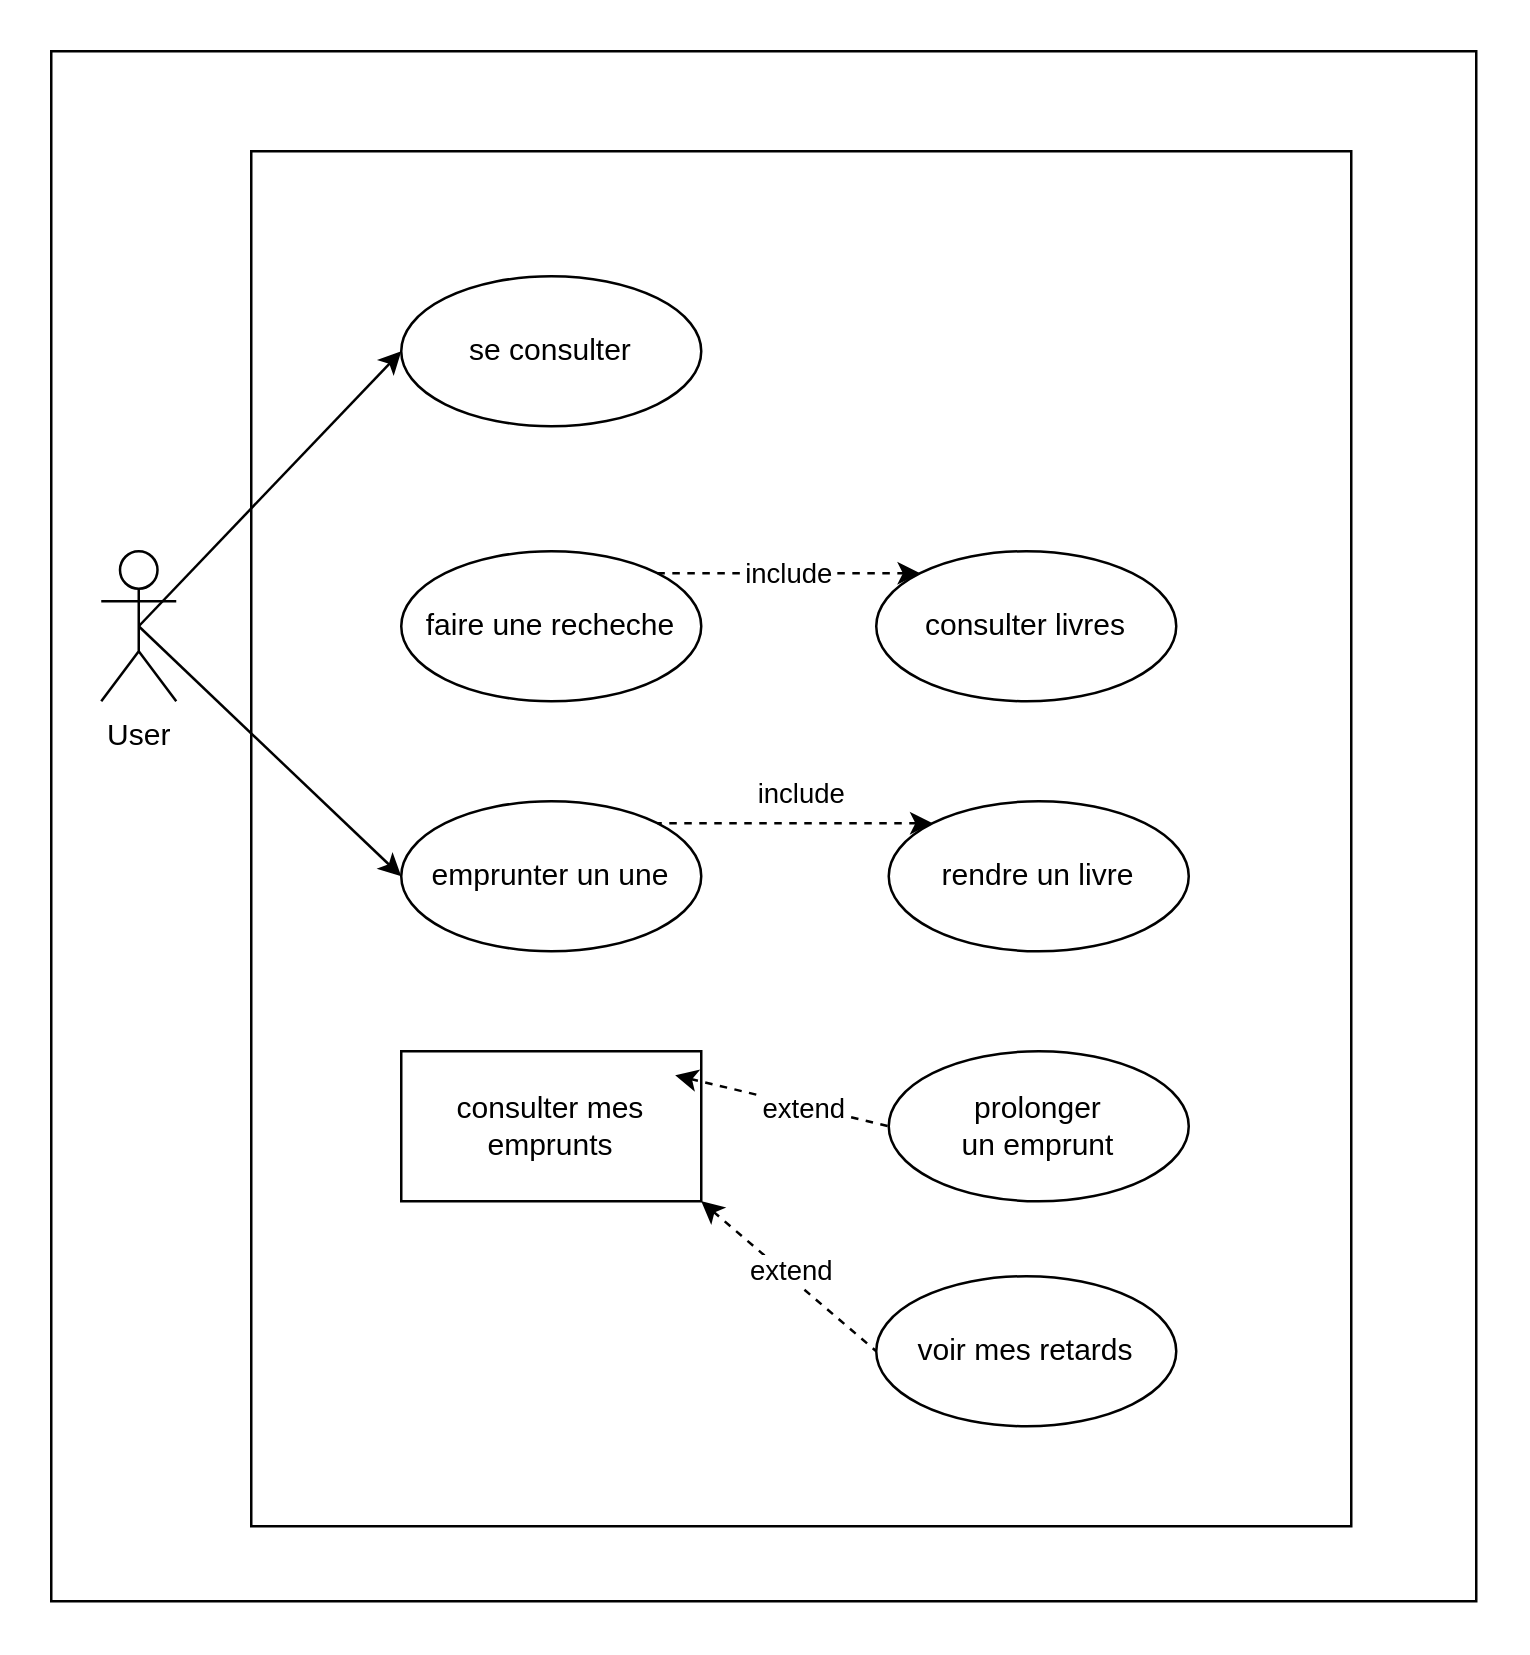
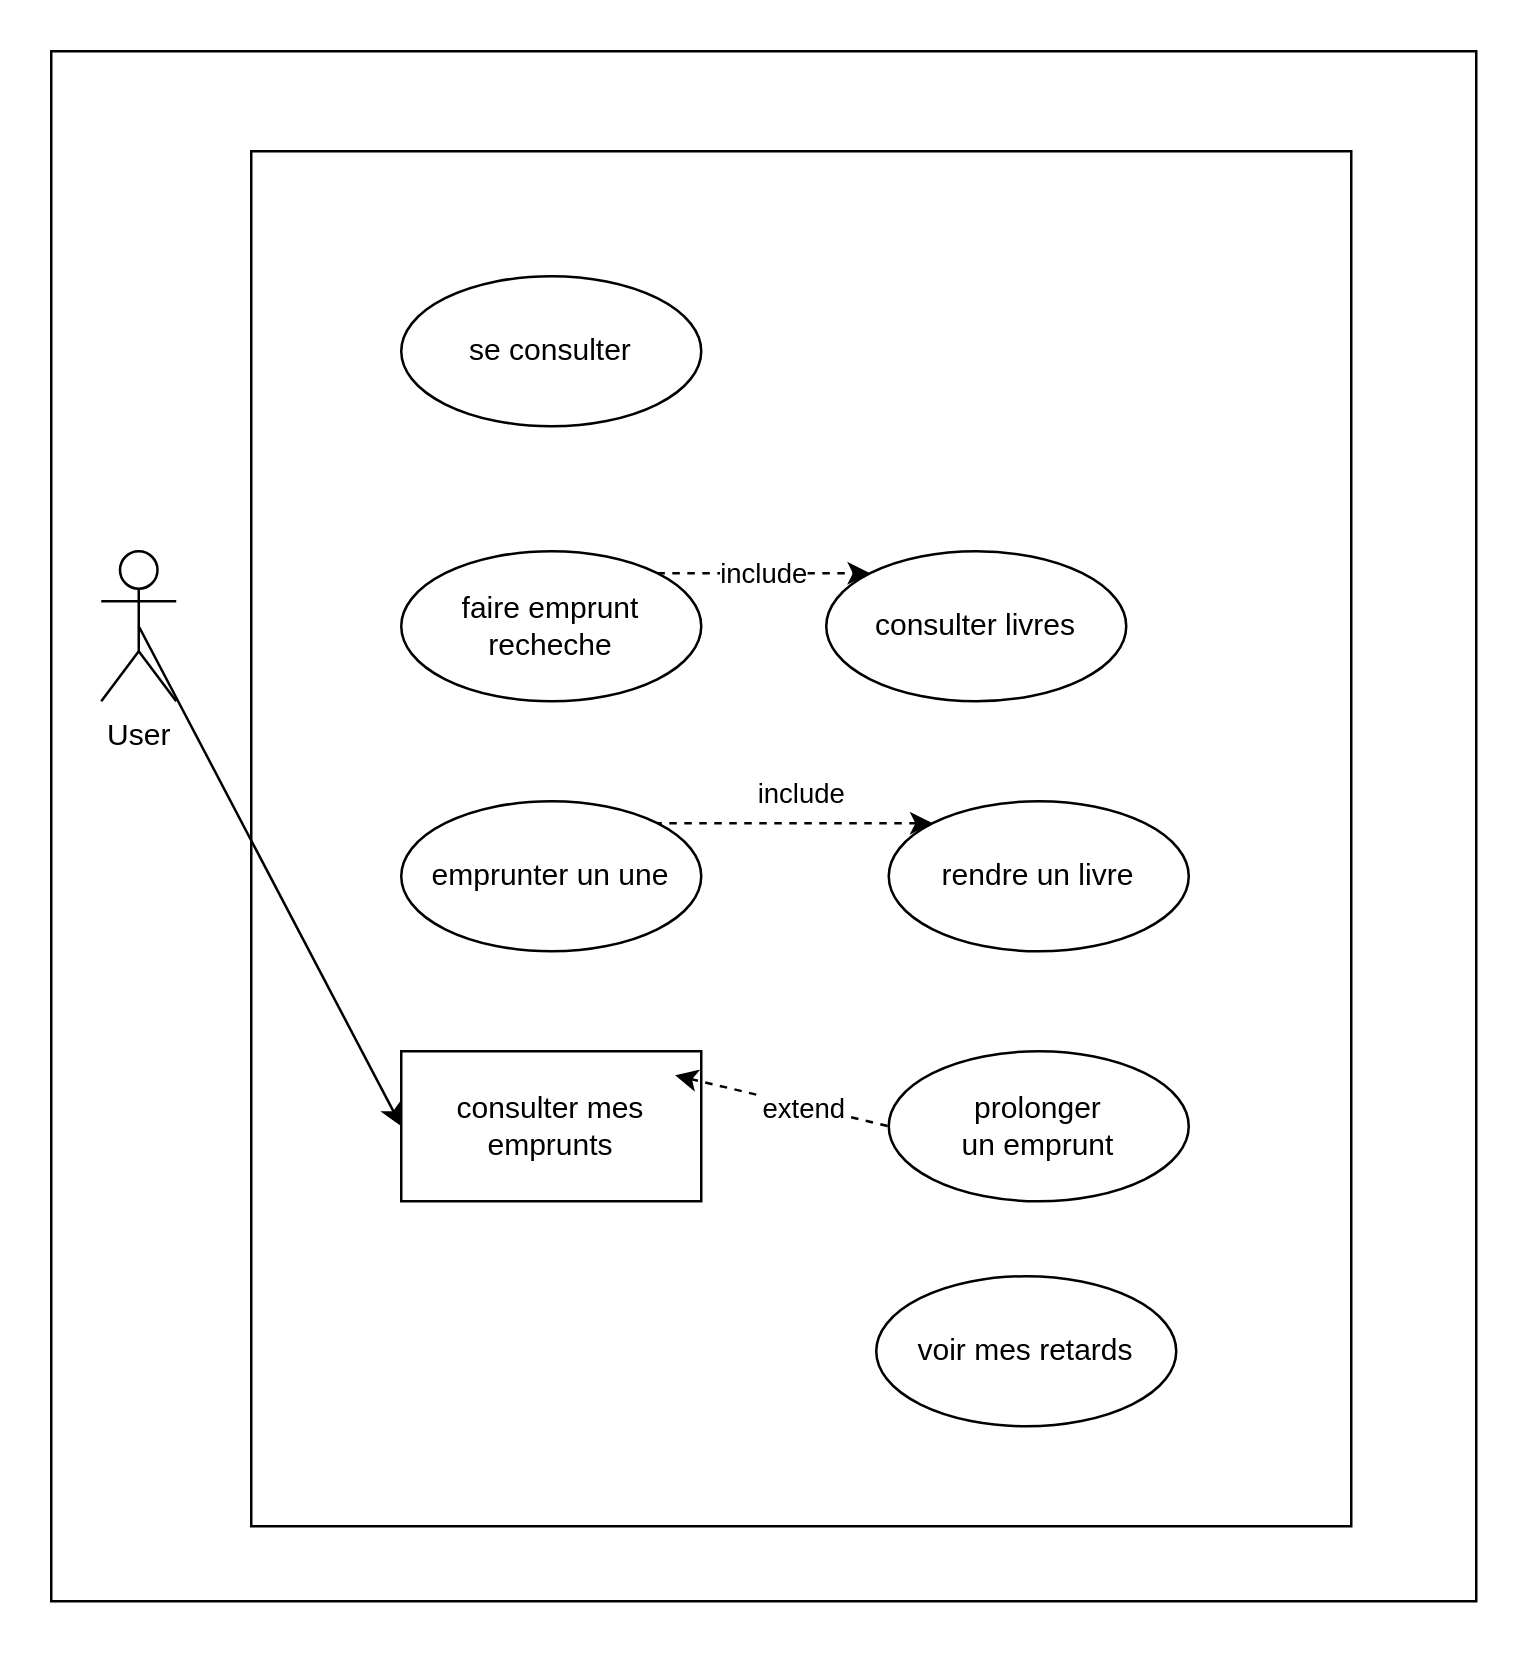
(278, 480) -> none
(551, 626) -> (551, 626)
(1026, 626) -> (976, 626)
(271, 752) -> none
none -> (286, 906)
(839, 1319) -> none
